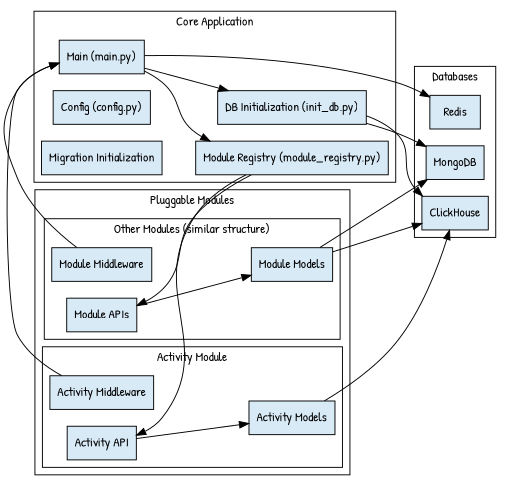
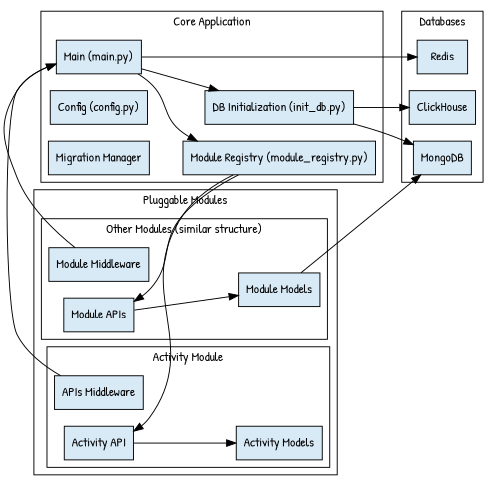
(102, 158) -> (99, 158)
(373, 239) -> none
(403, 333) -> none
(102, 393) -> (99, 393)
